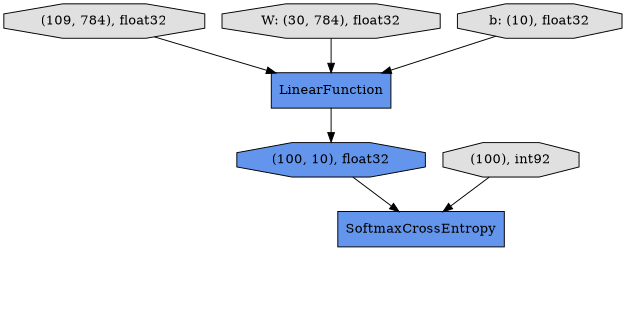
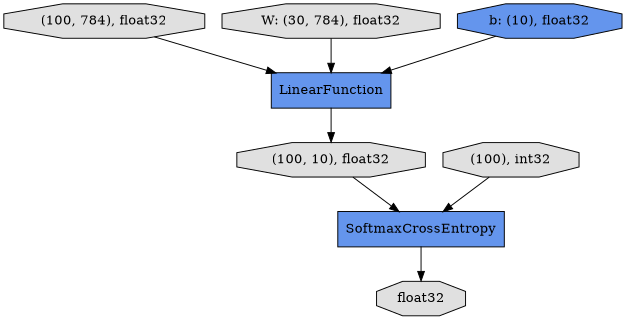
(104, 21) -> (104, 21)
(540, 21) -> (540, 21)
(331, 160) -> (331, 160)
(511, 160) -> (511, 160)
none -> (421, 299)
